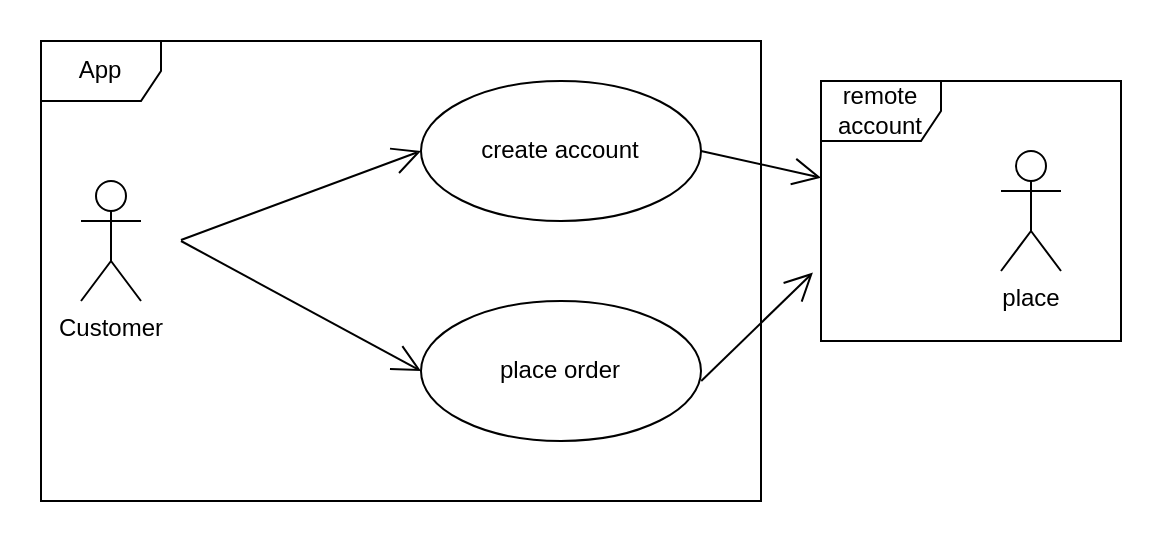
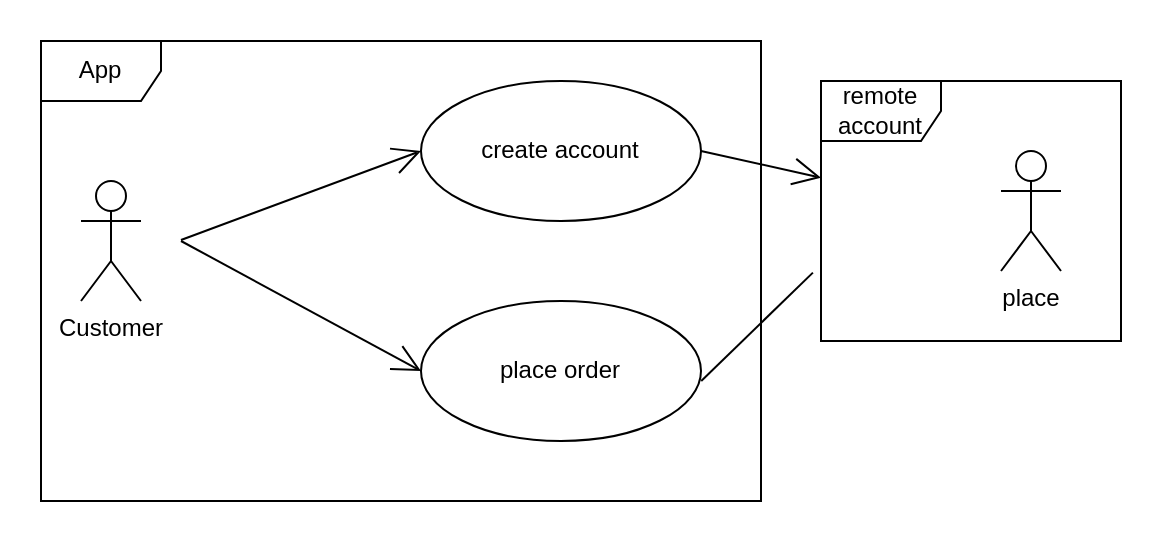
(807, 279) -> (809, 277)
